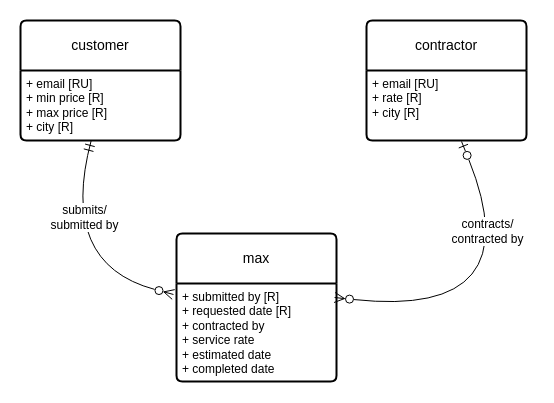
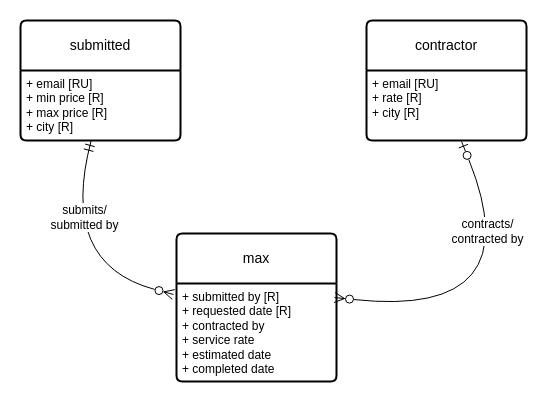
(101, 46) -> (101, 46)
